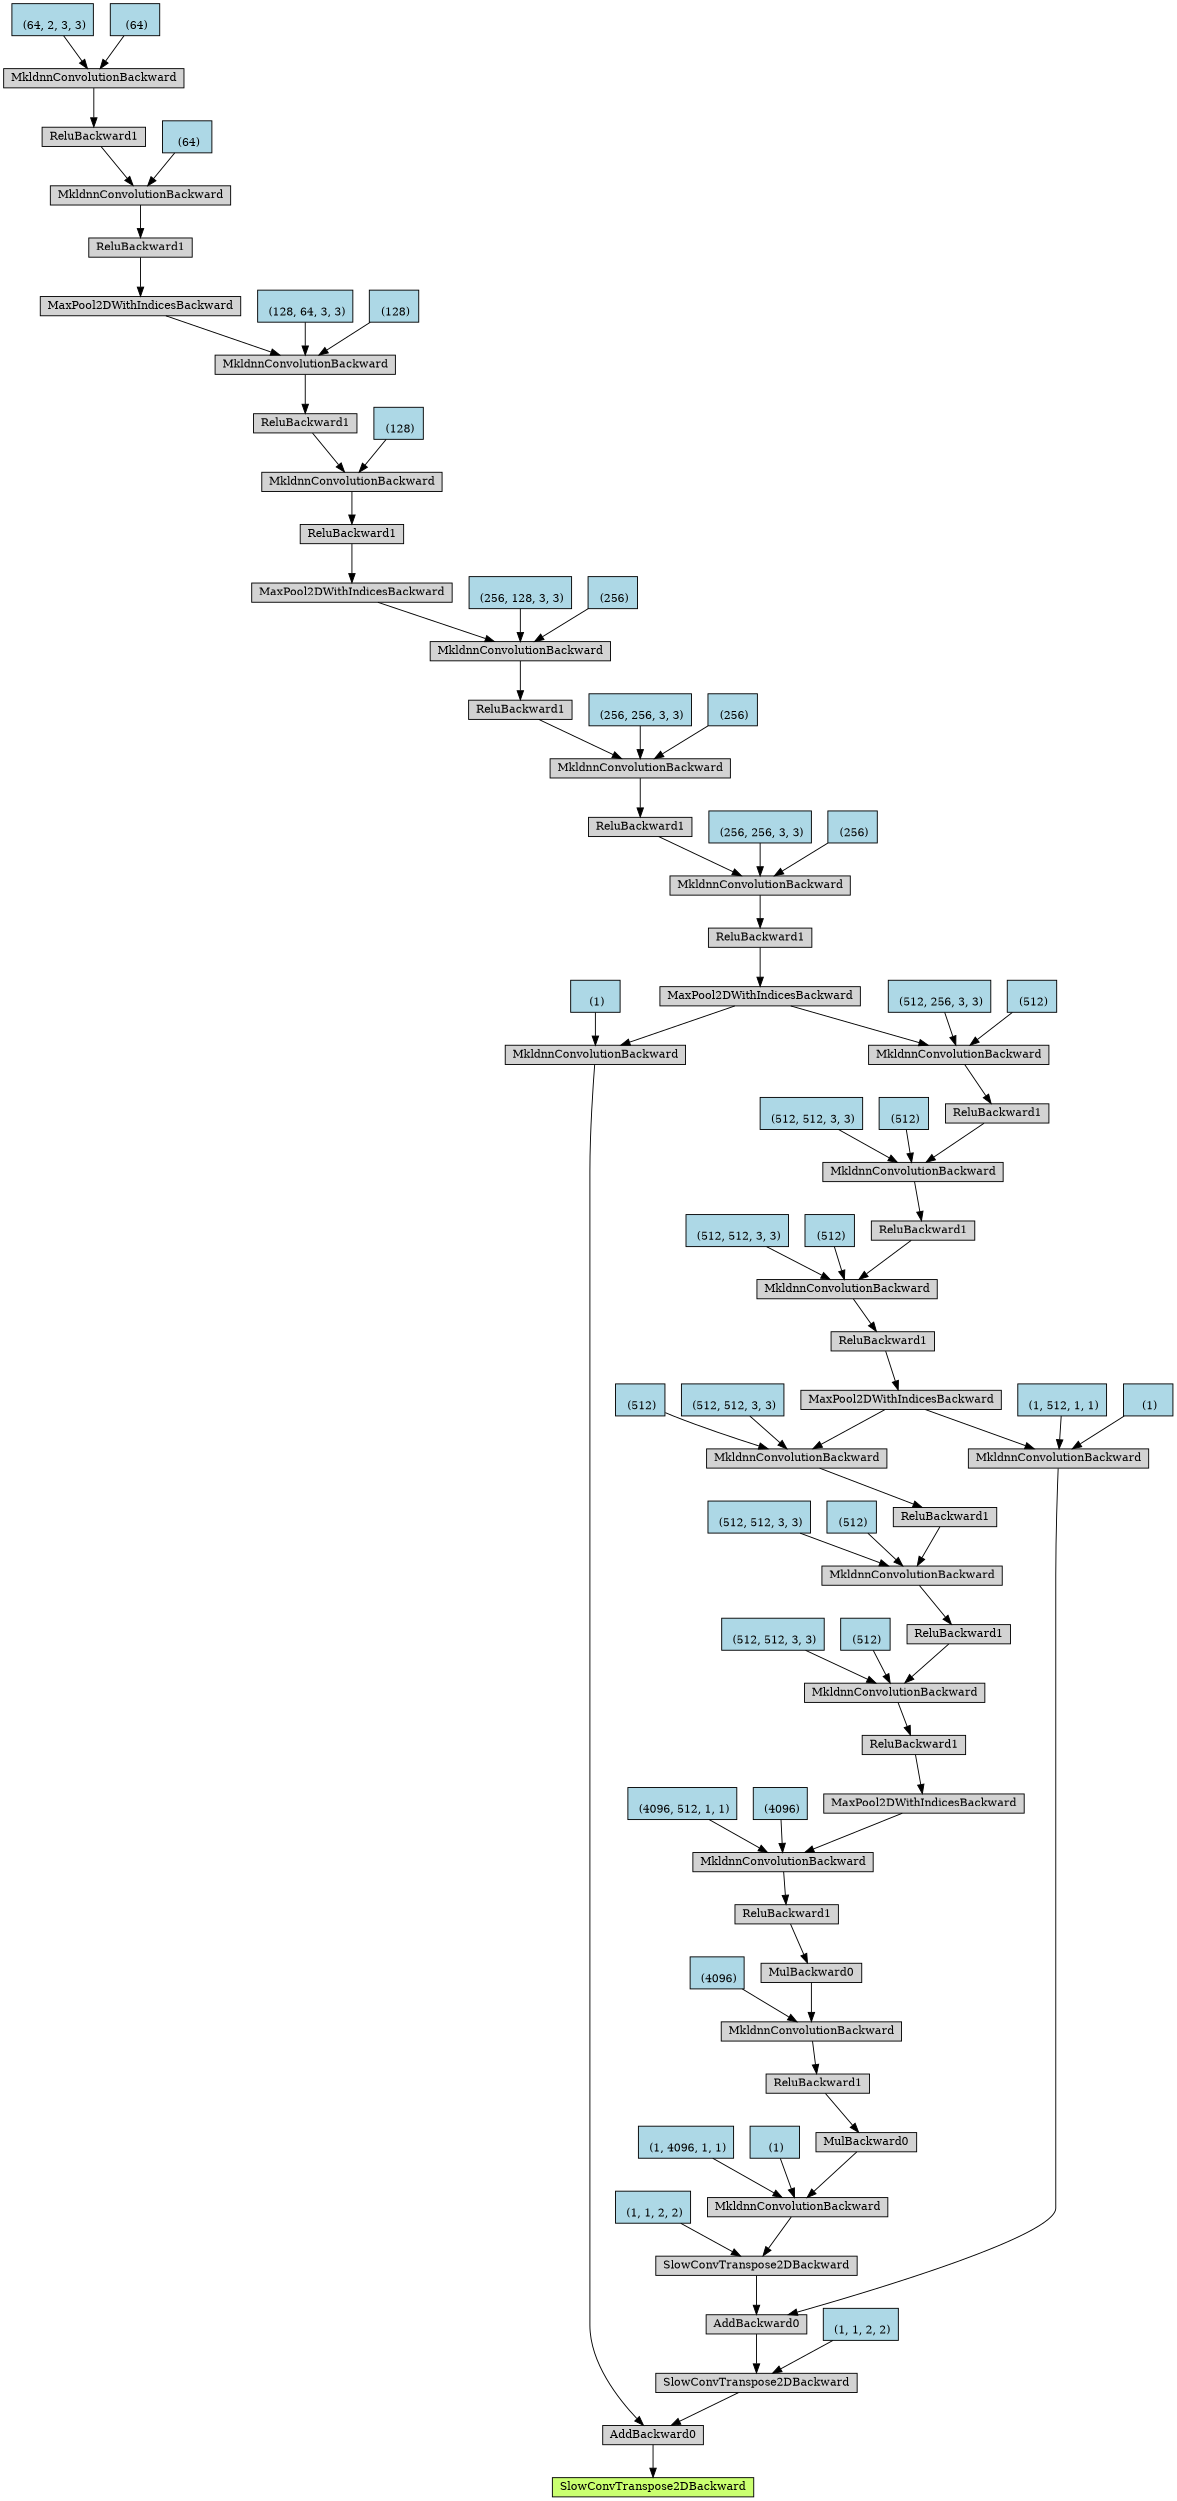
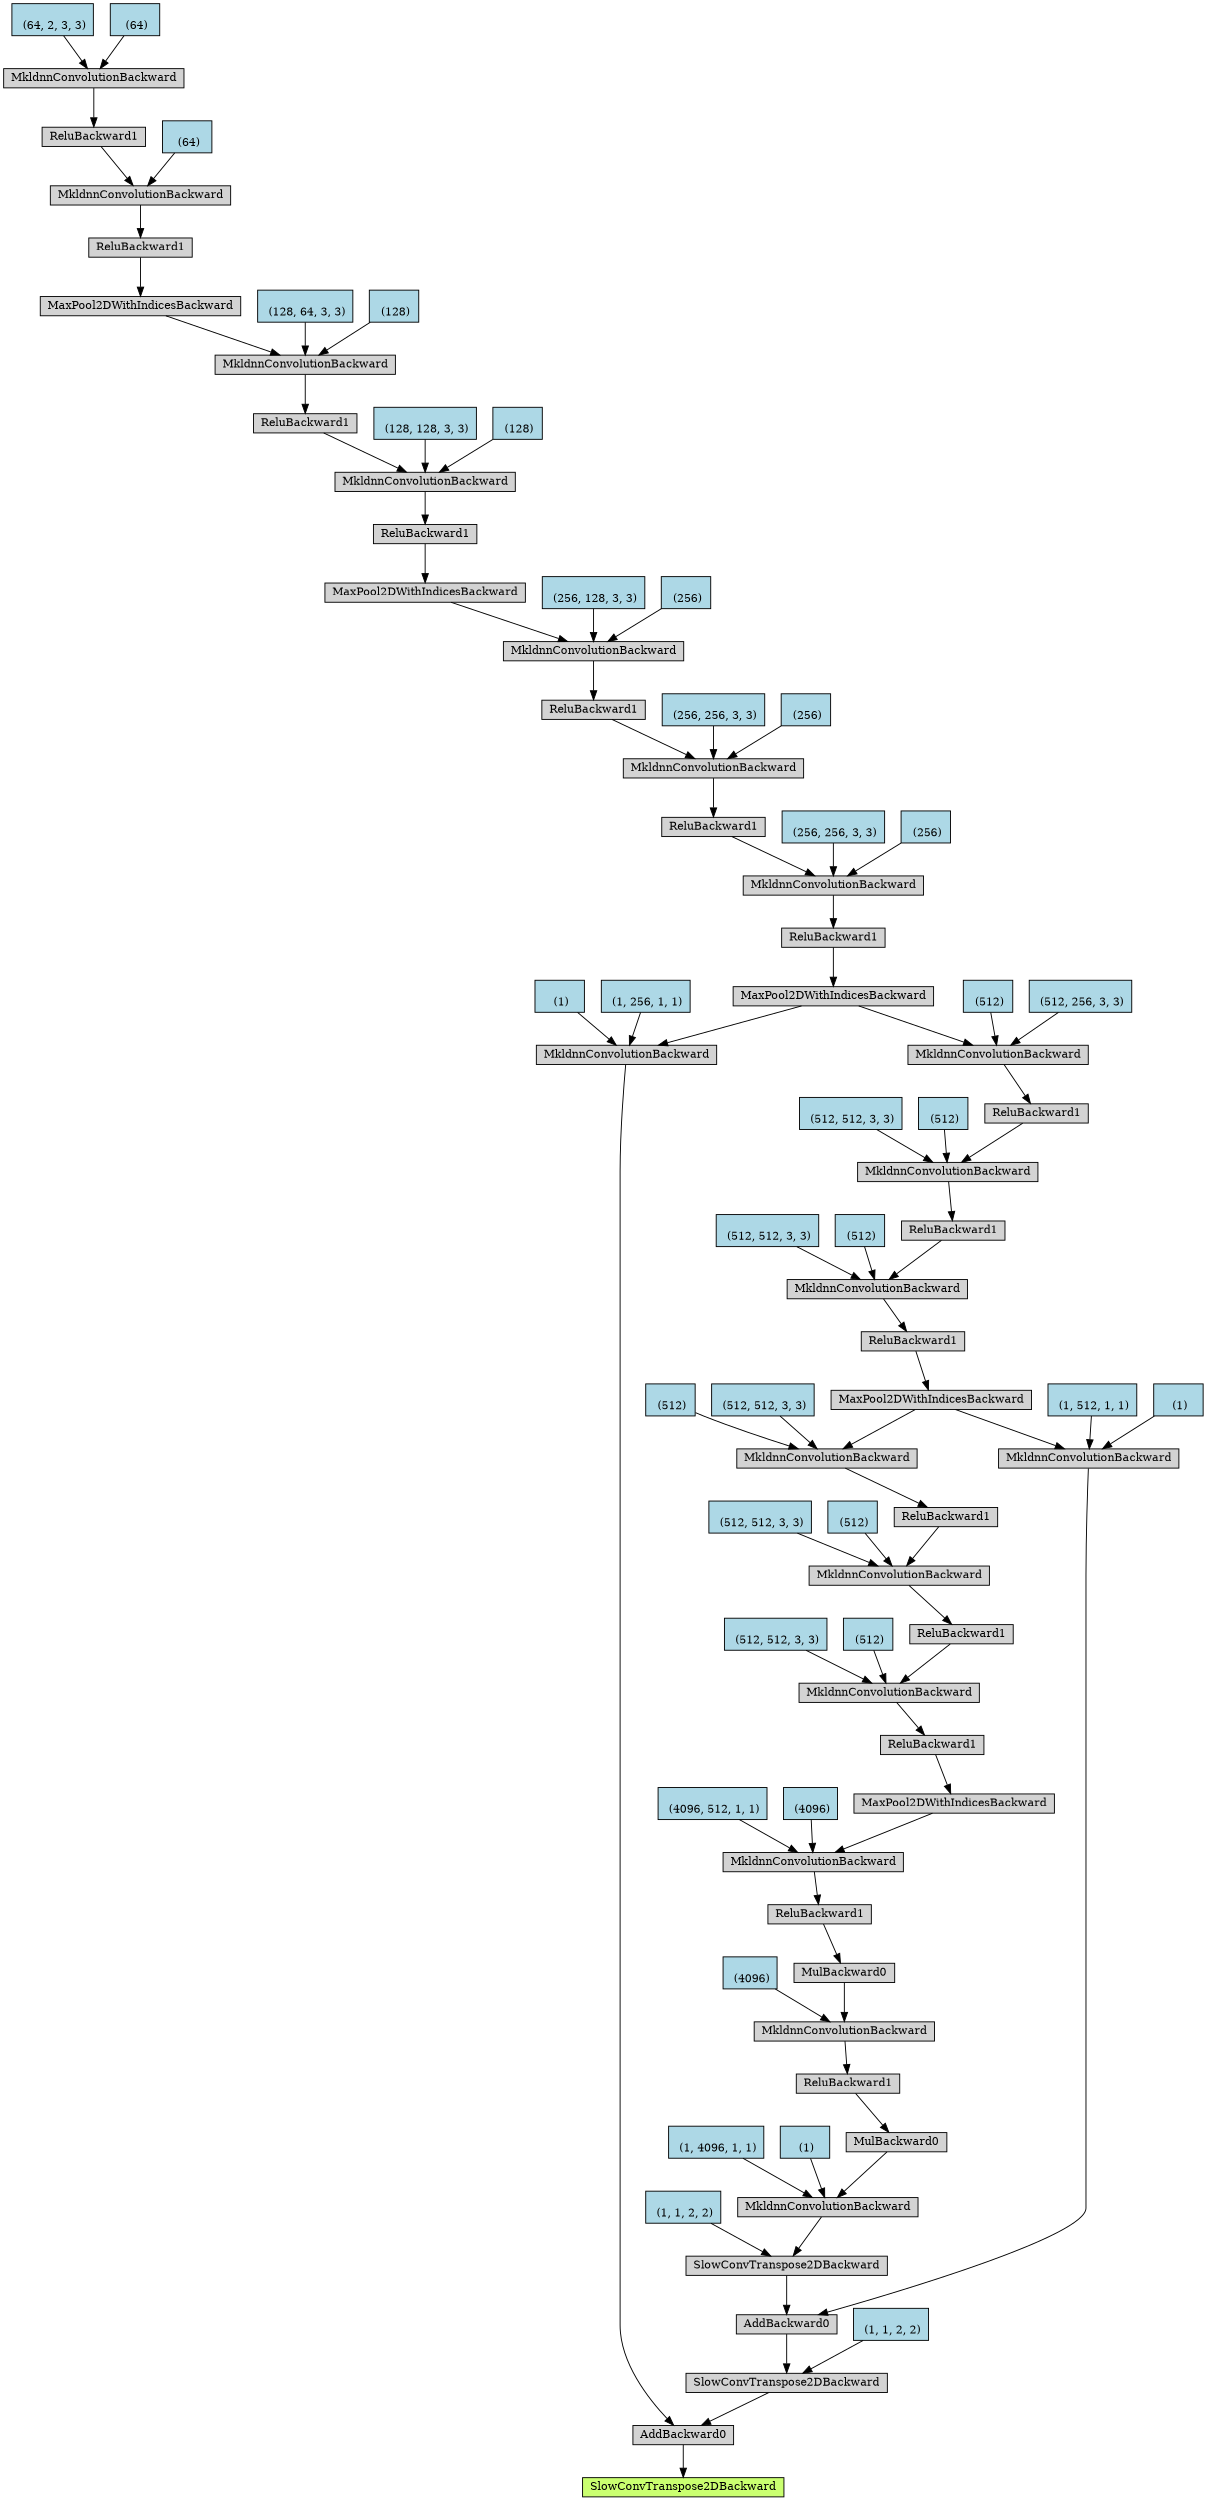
none -> (425, 423)
none -> (646, 996)
